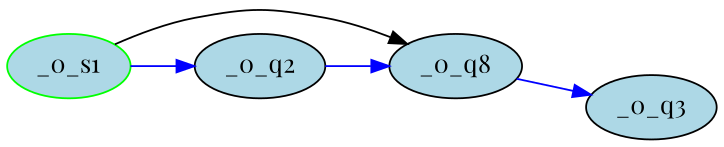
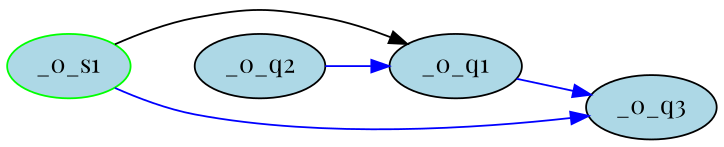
(153, 66) -> (340, 129)
(456, 66) -> (456, 66)
